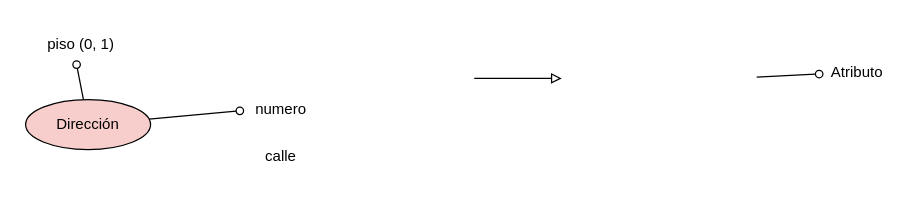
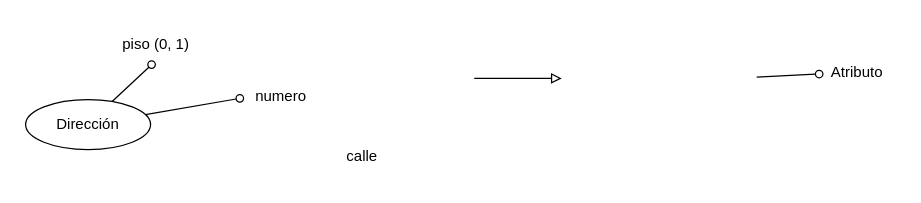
(81, 44) -> (156, 44)
(281, 109) -> (281, 97)
(88, 124) -> (88, 124)
(281, 157) -> (362, 157)
